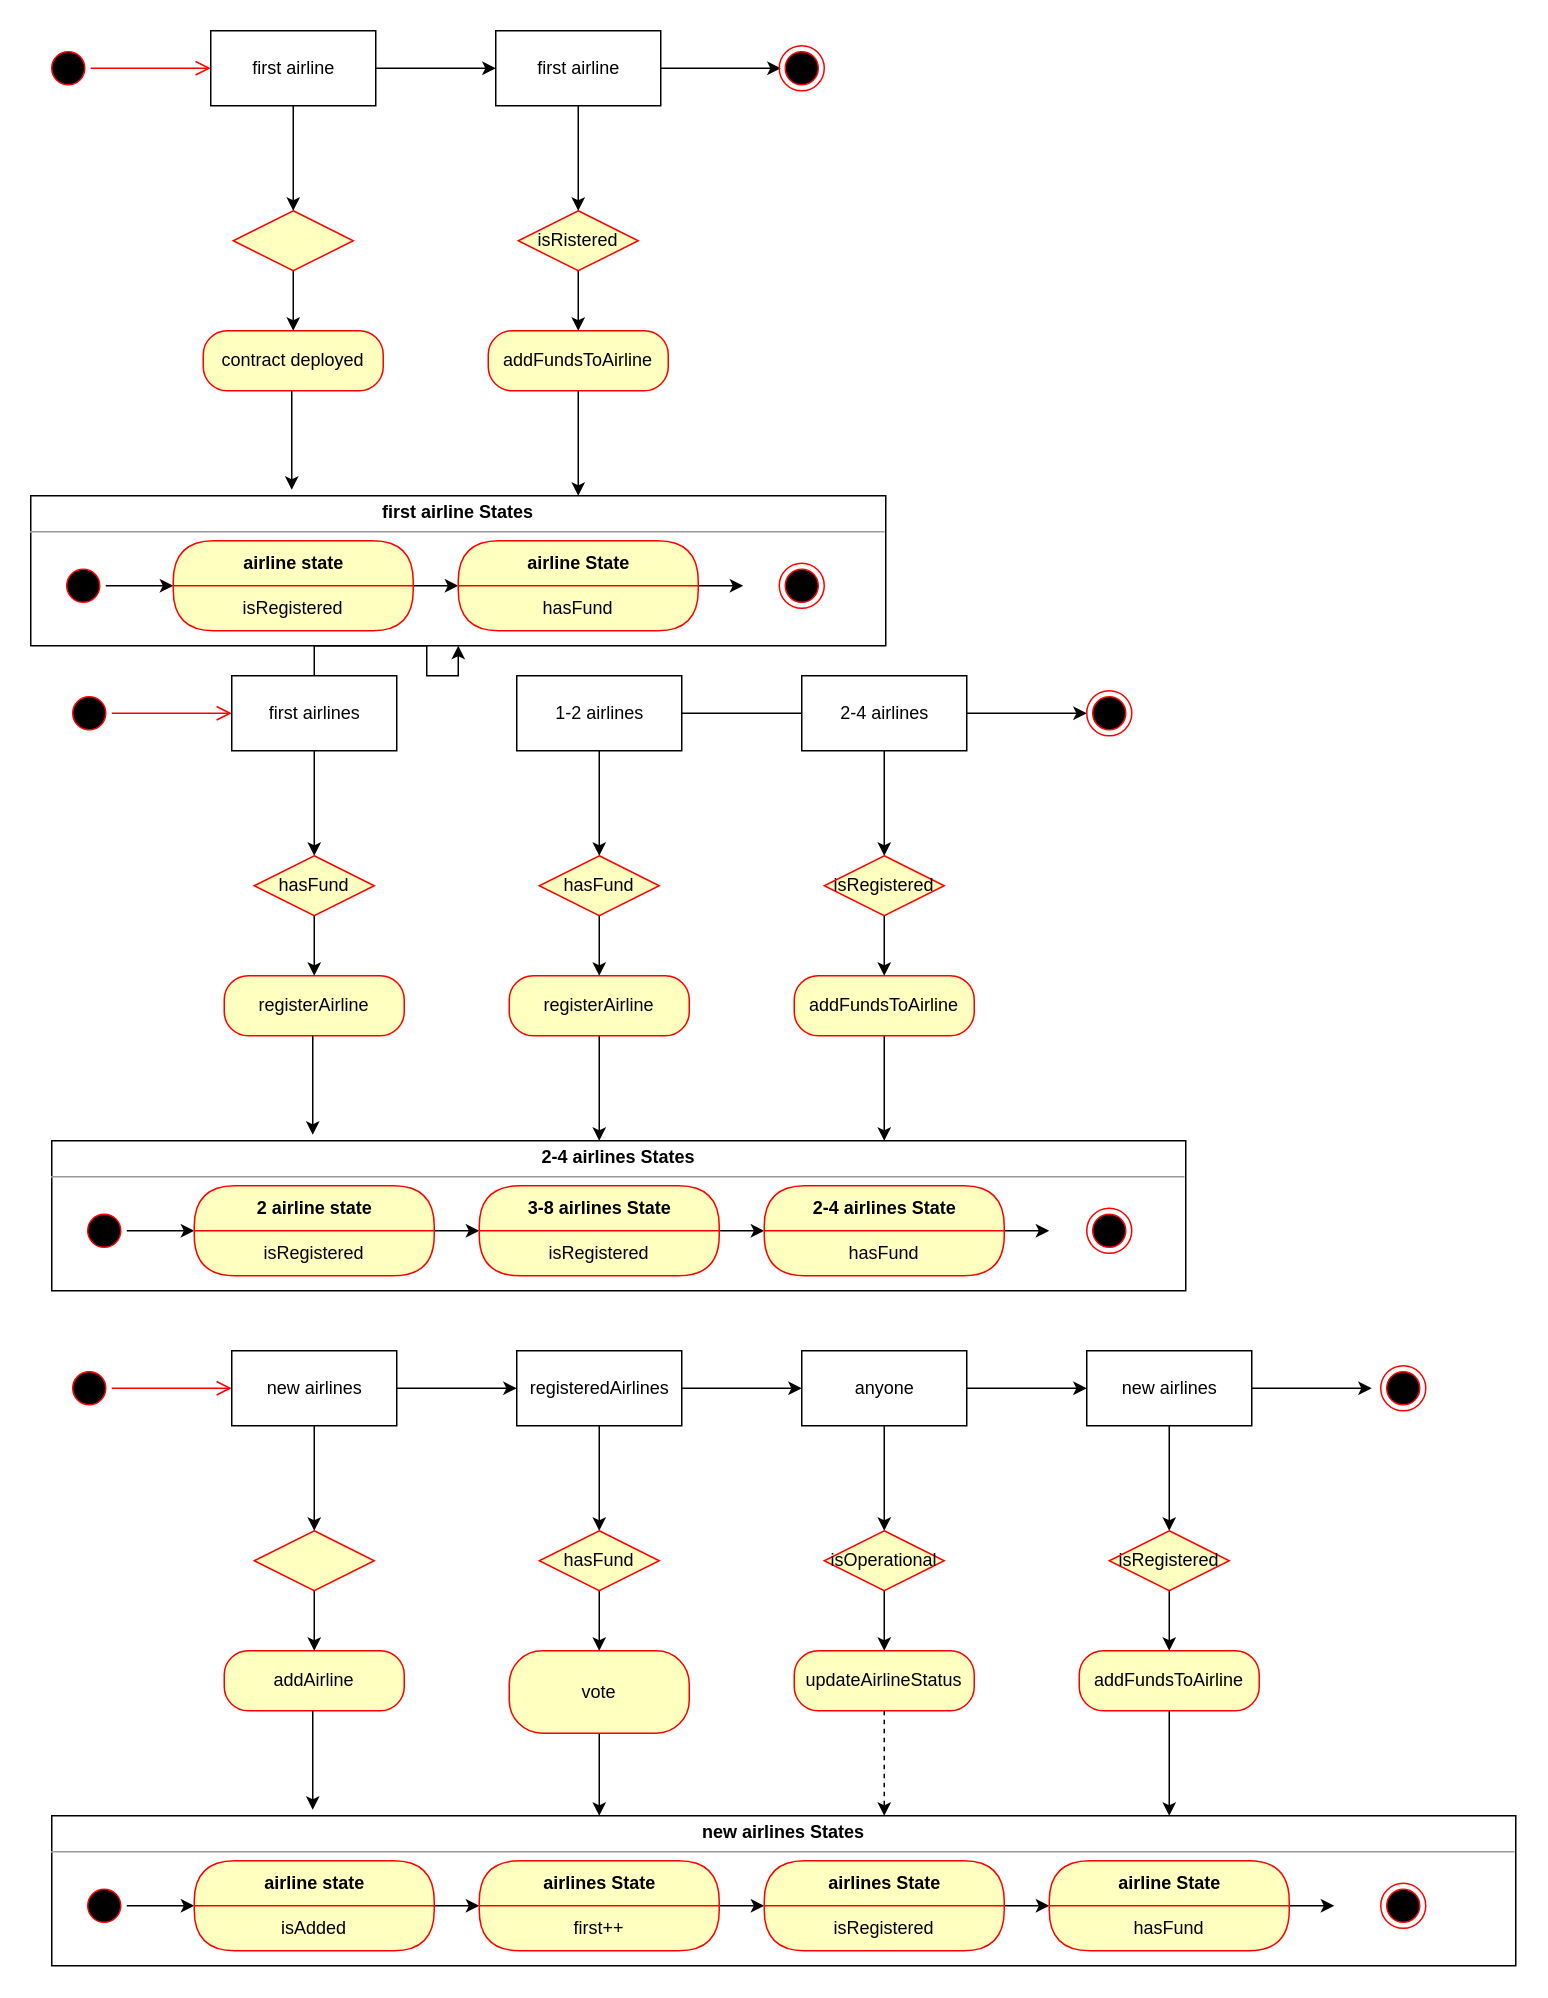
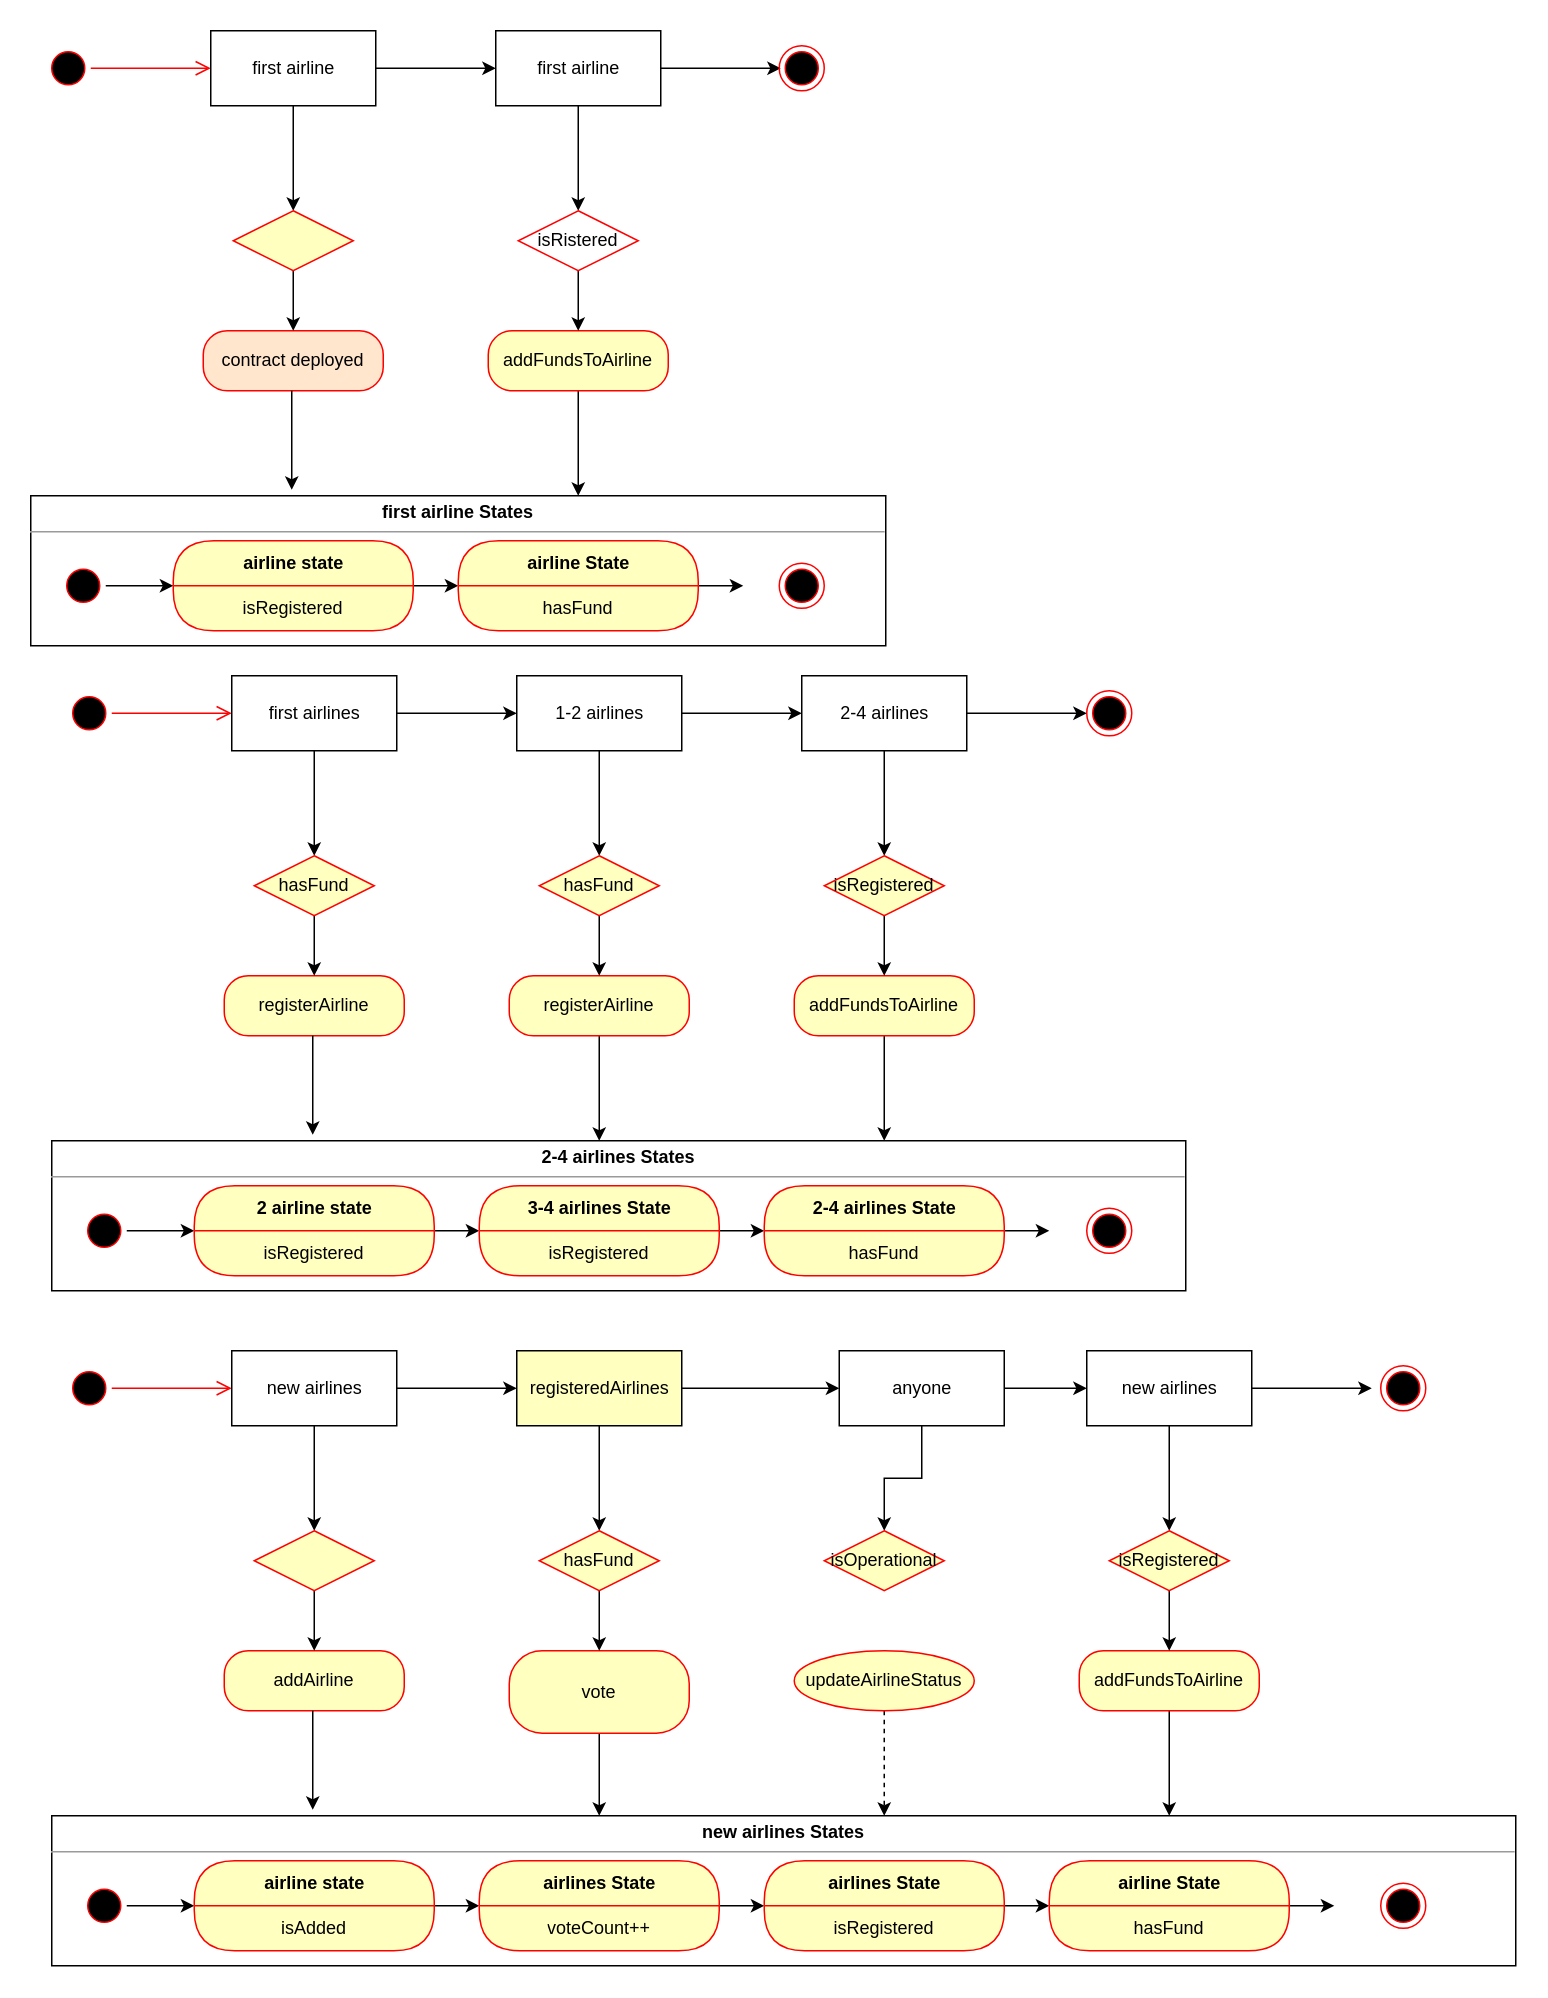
(578, 241) -> (578, 241)
(293, 361) -> (293, 361)
(436, 676) -> (452, 713)
(794, 713) -> (790, 713)
(600, 1208) -> (600, 1208)
(599, 1388) -> (599, 1388)
(884, 1388) -> (922, 1388)
(884, 1616) -> none
(884, 1681) -> (884, 1681)
(599, 1928) -> (599, 1928)
